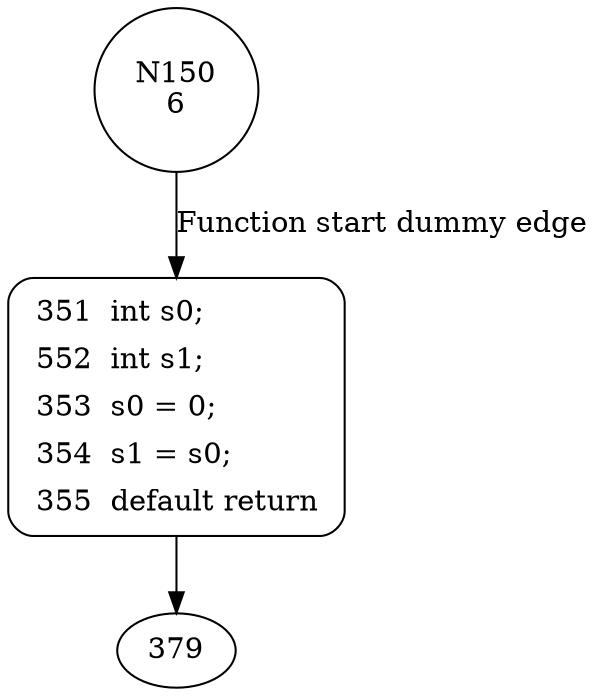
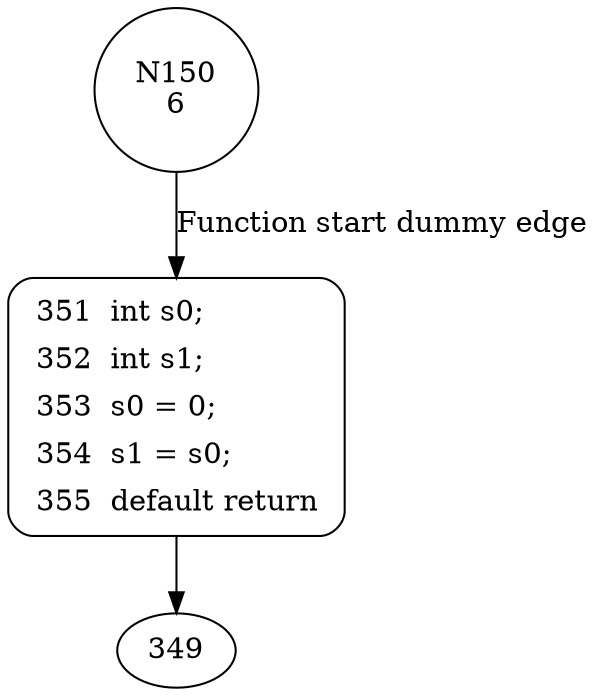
(65, 360) -> (65, 360)
(176, 651) -> (176, 651)
